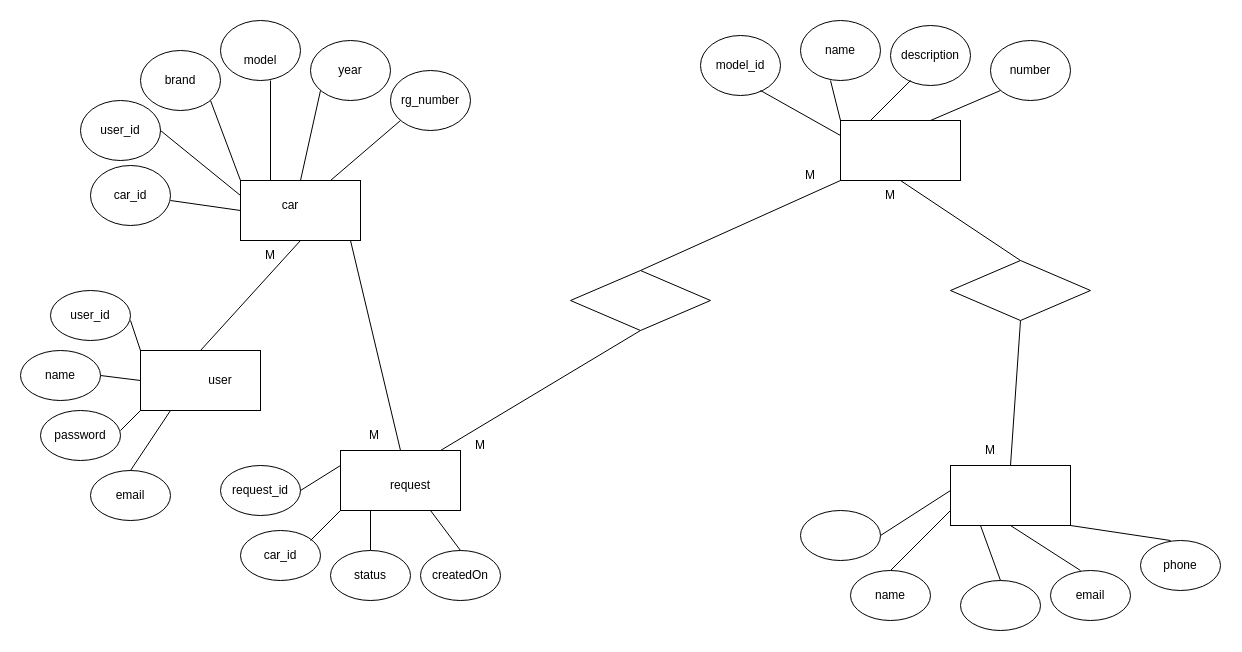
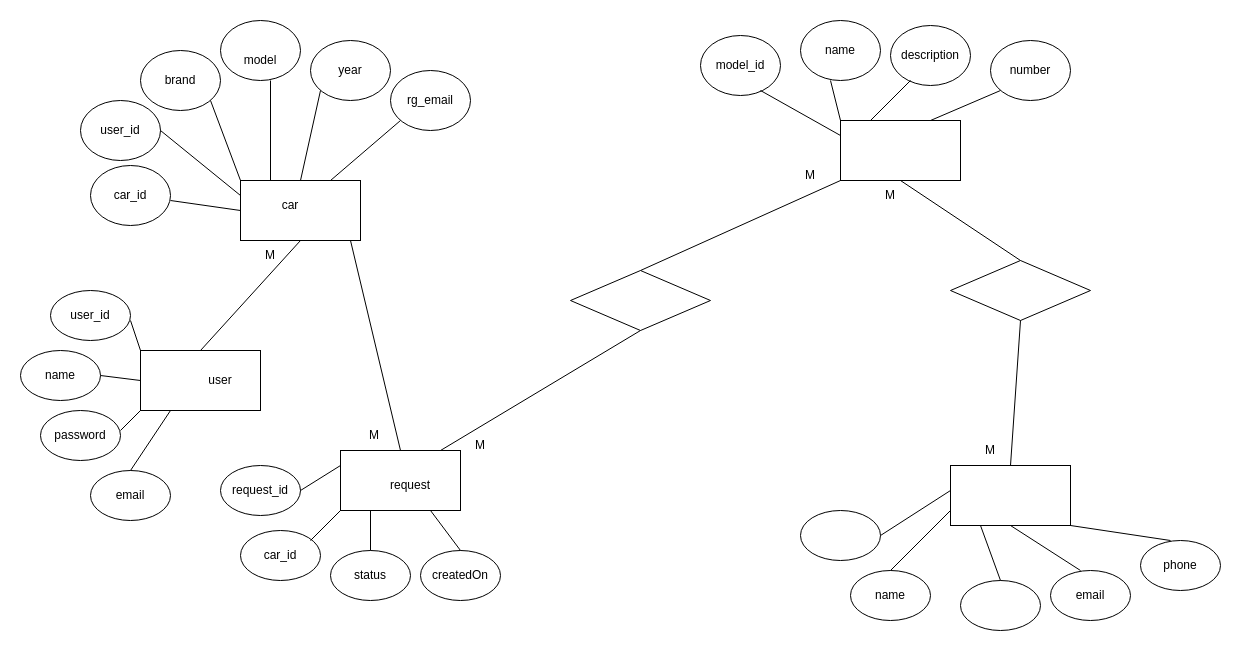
(431, 101) -> (431, 101)
